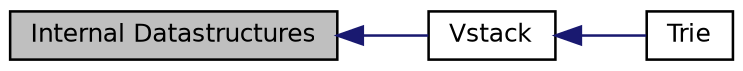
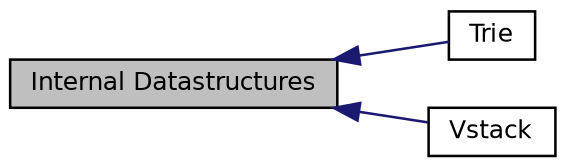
(614, 36) -> (404, 49)
